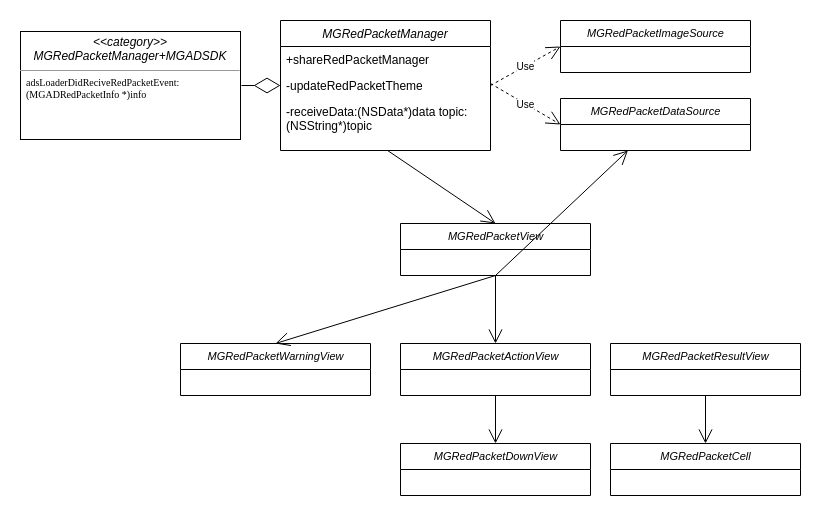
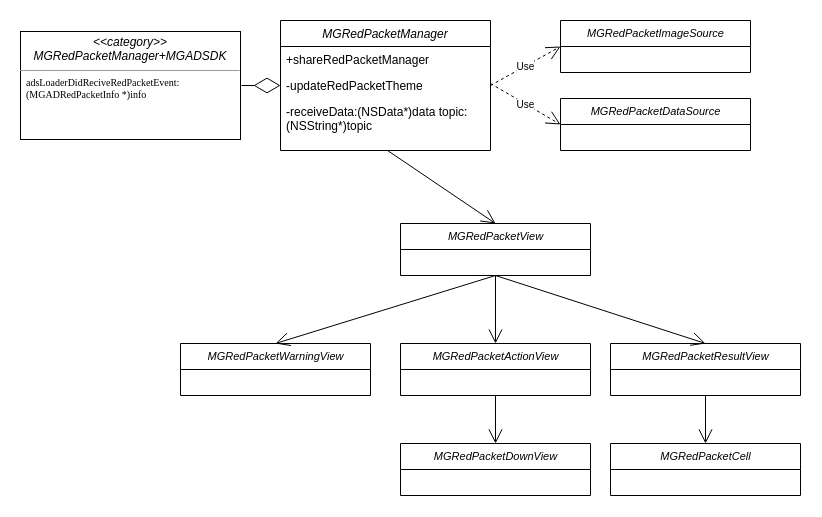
(561, 213) -> (598, 309)
